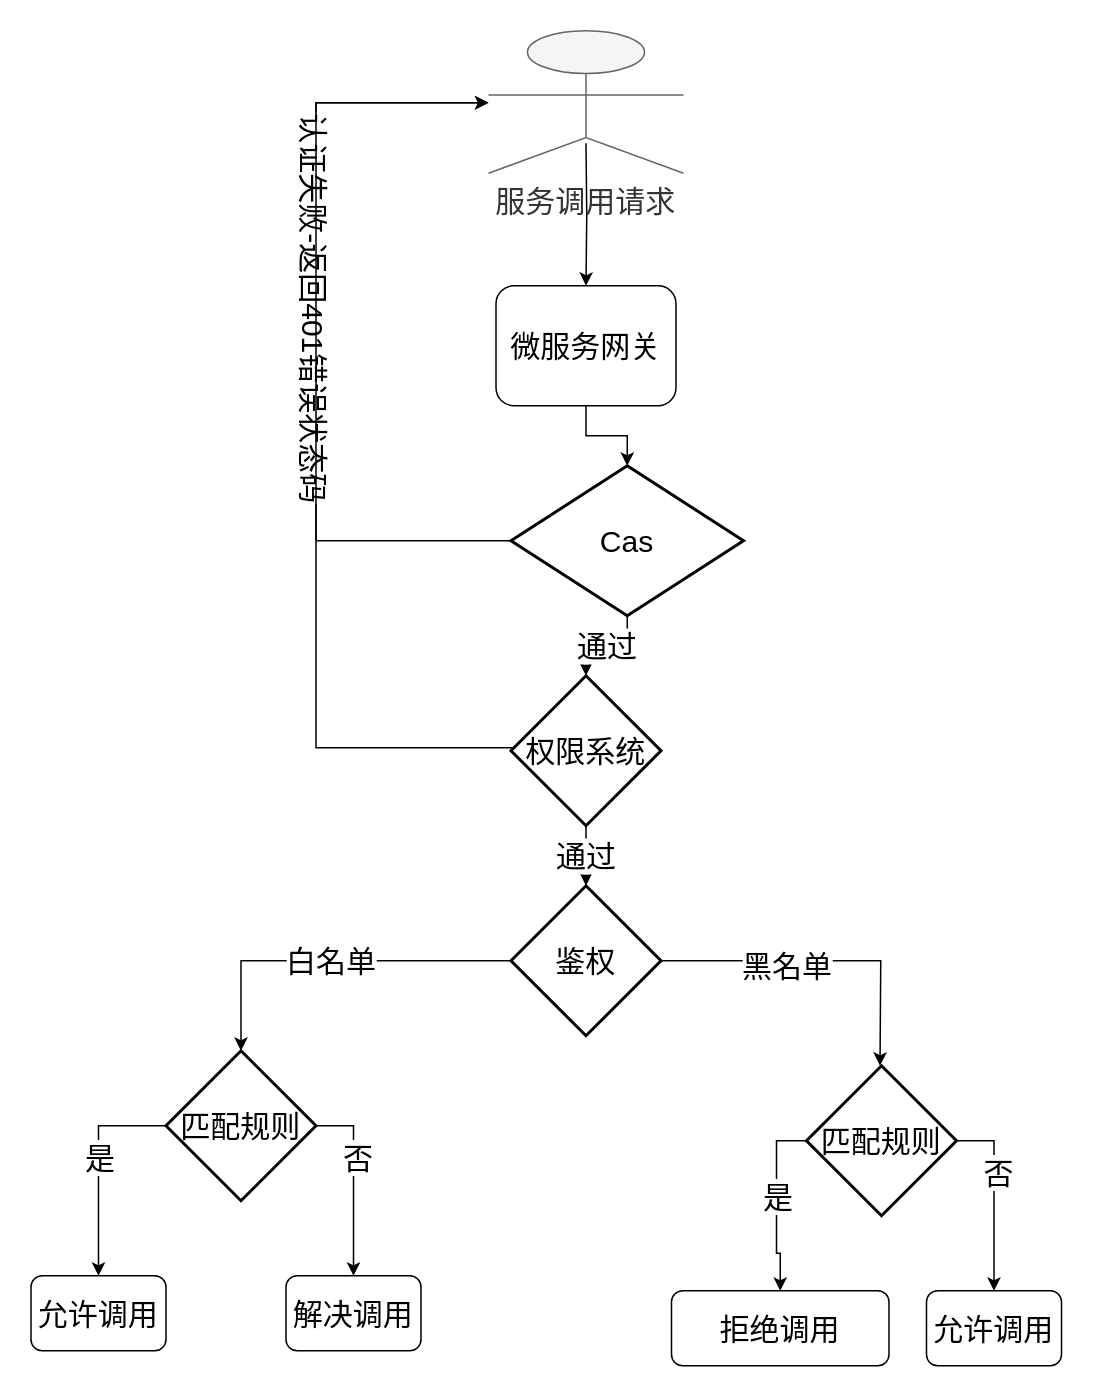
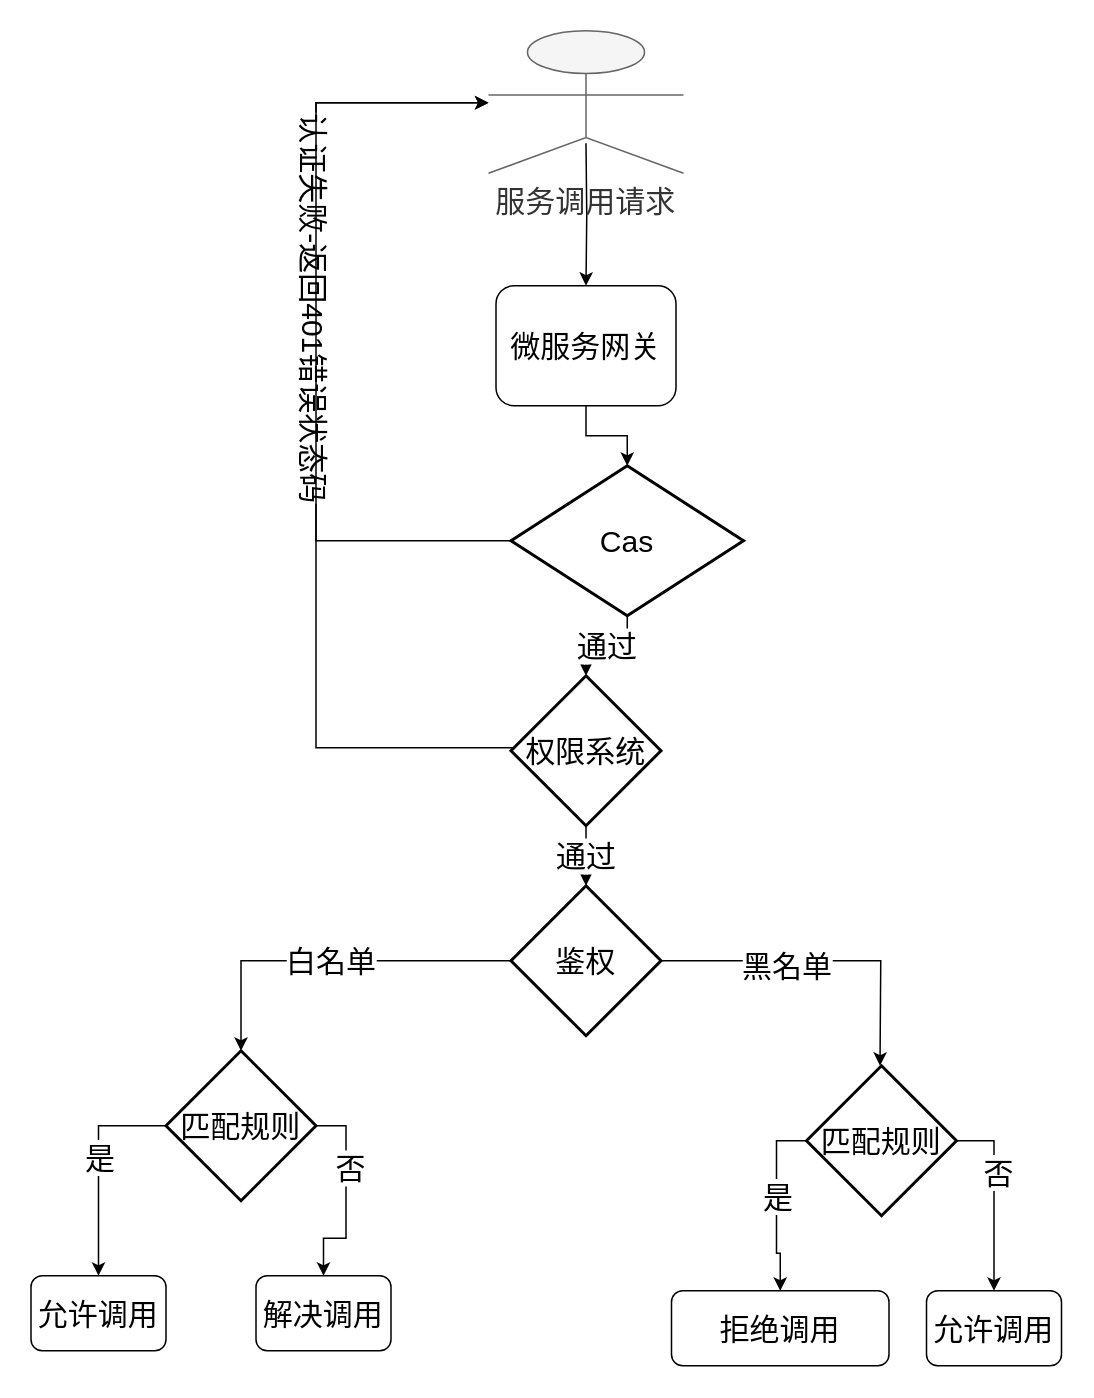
(353, 1313) -> (323, 1313)
